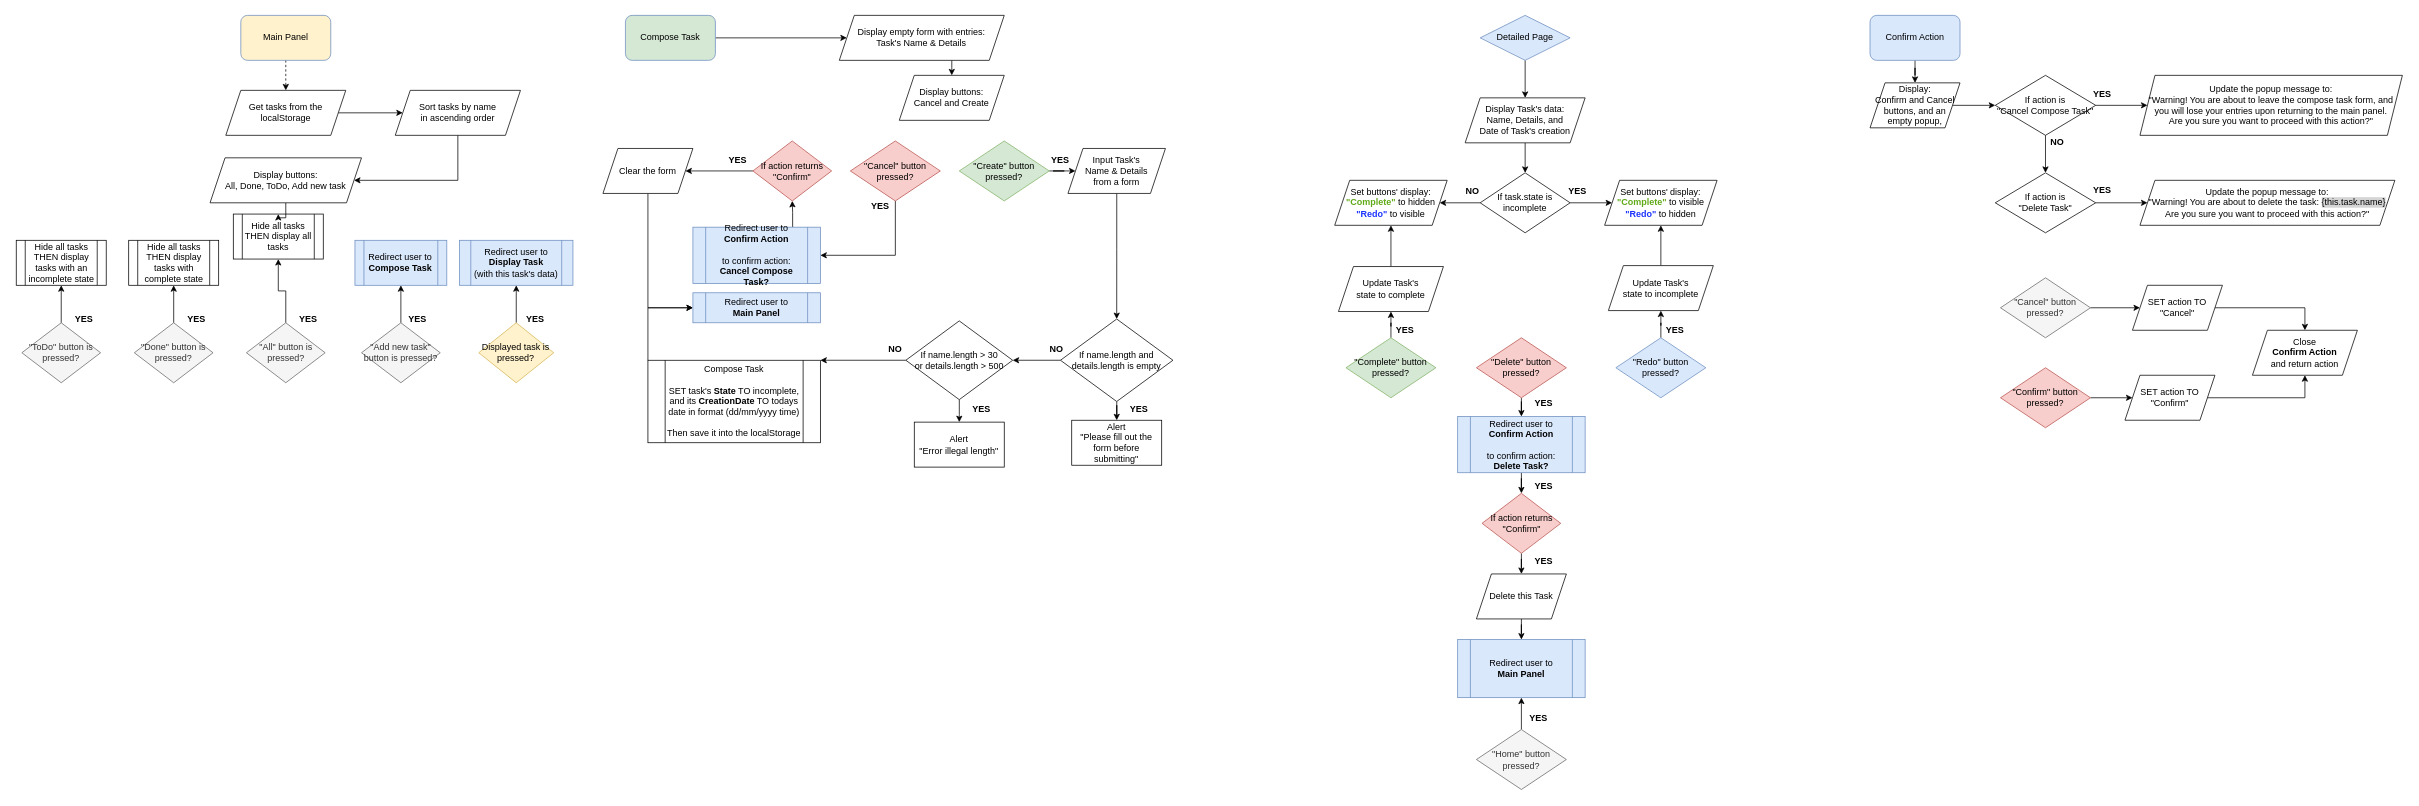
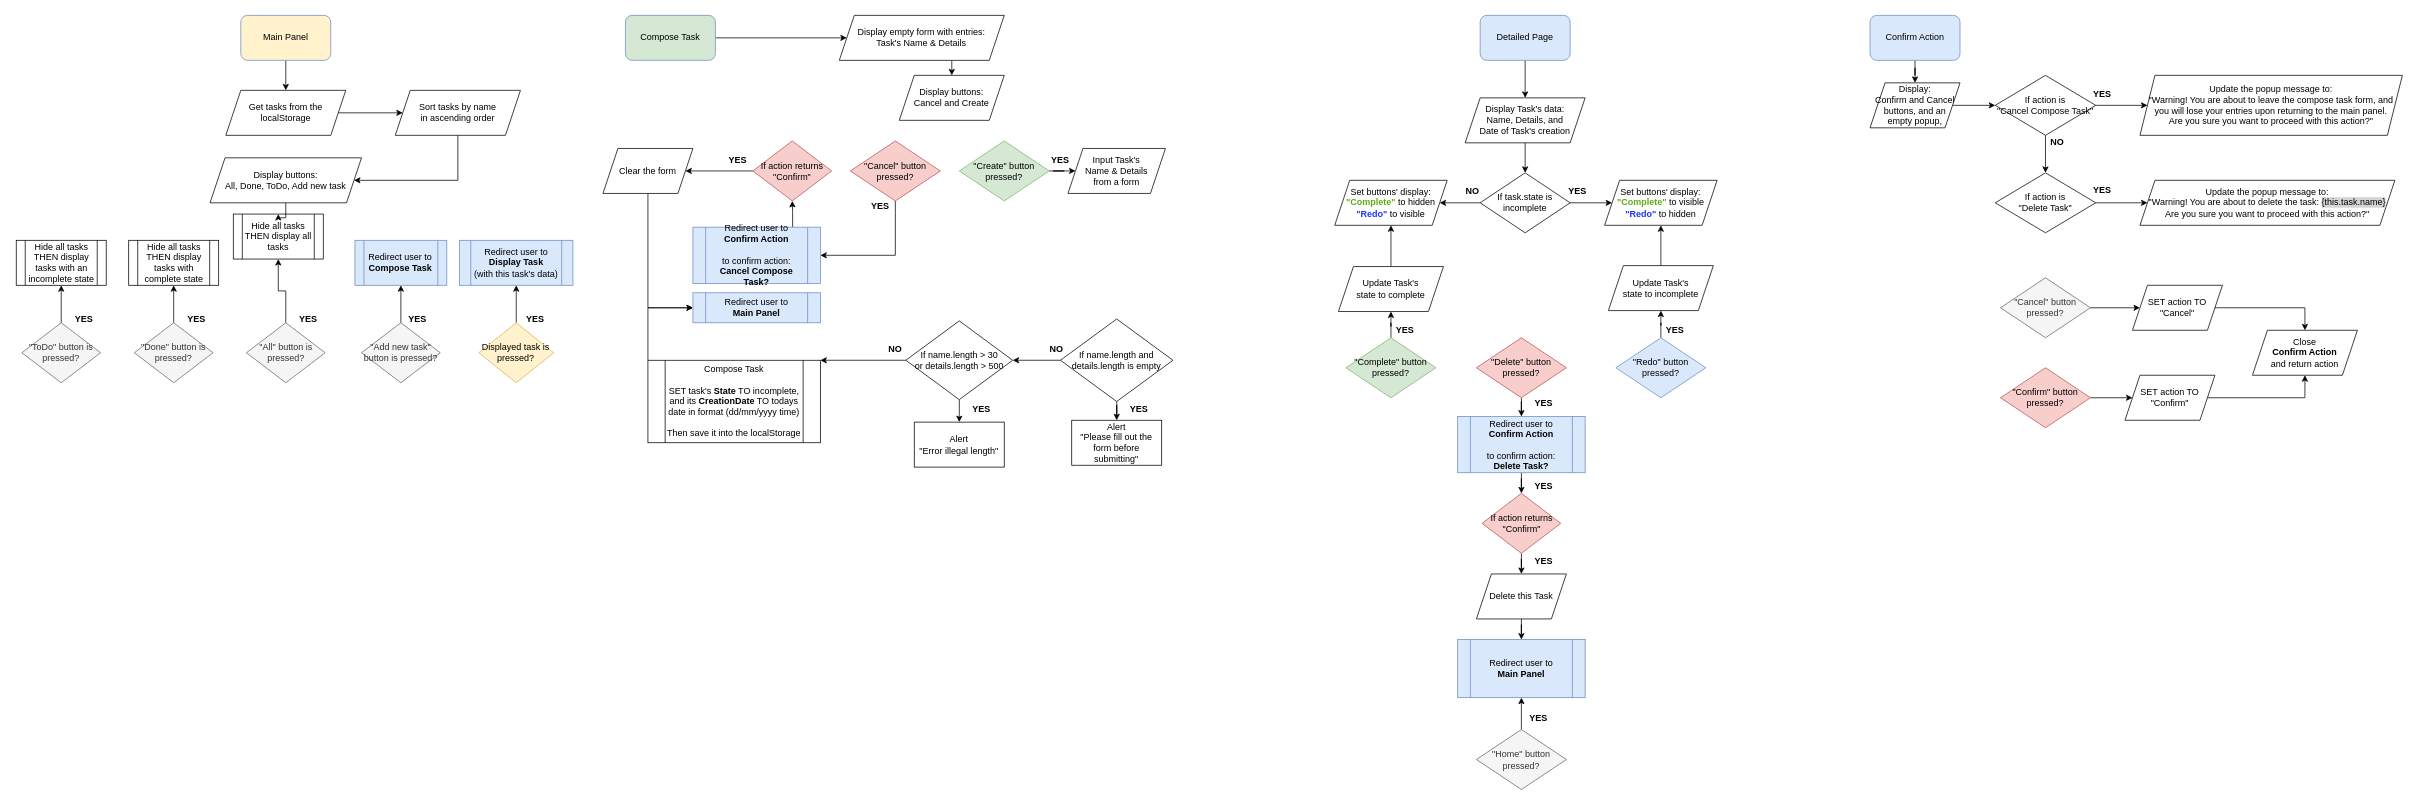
(1525, 38) -> (1525, 38)
(285, 72) -> (285, 72)
(1117, 253) -> none
